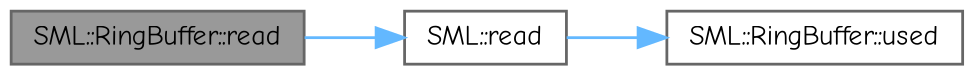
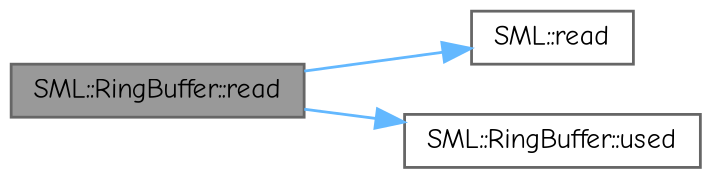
(602, 38) -> (340, 114)
